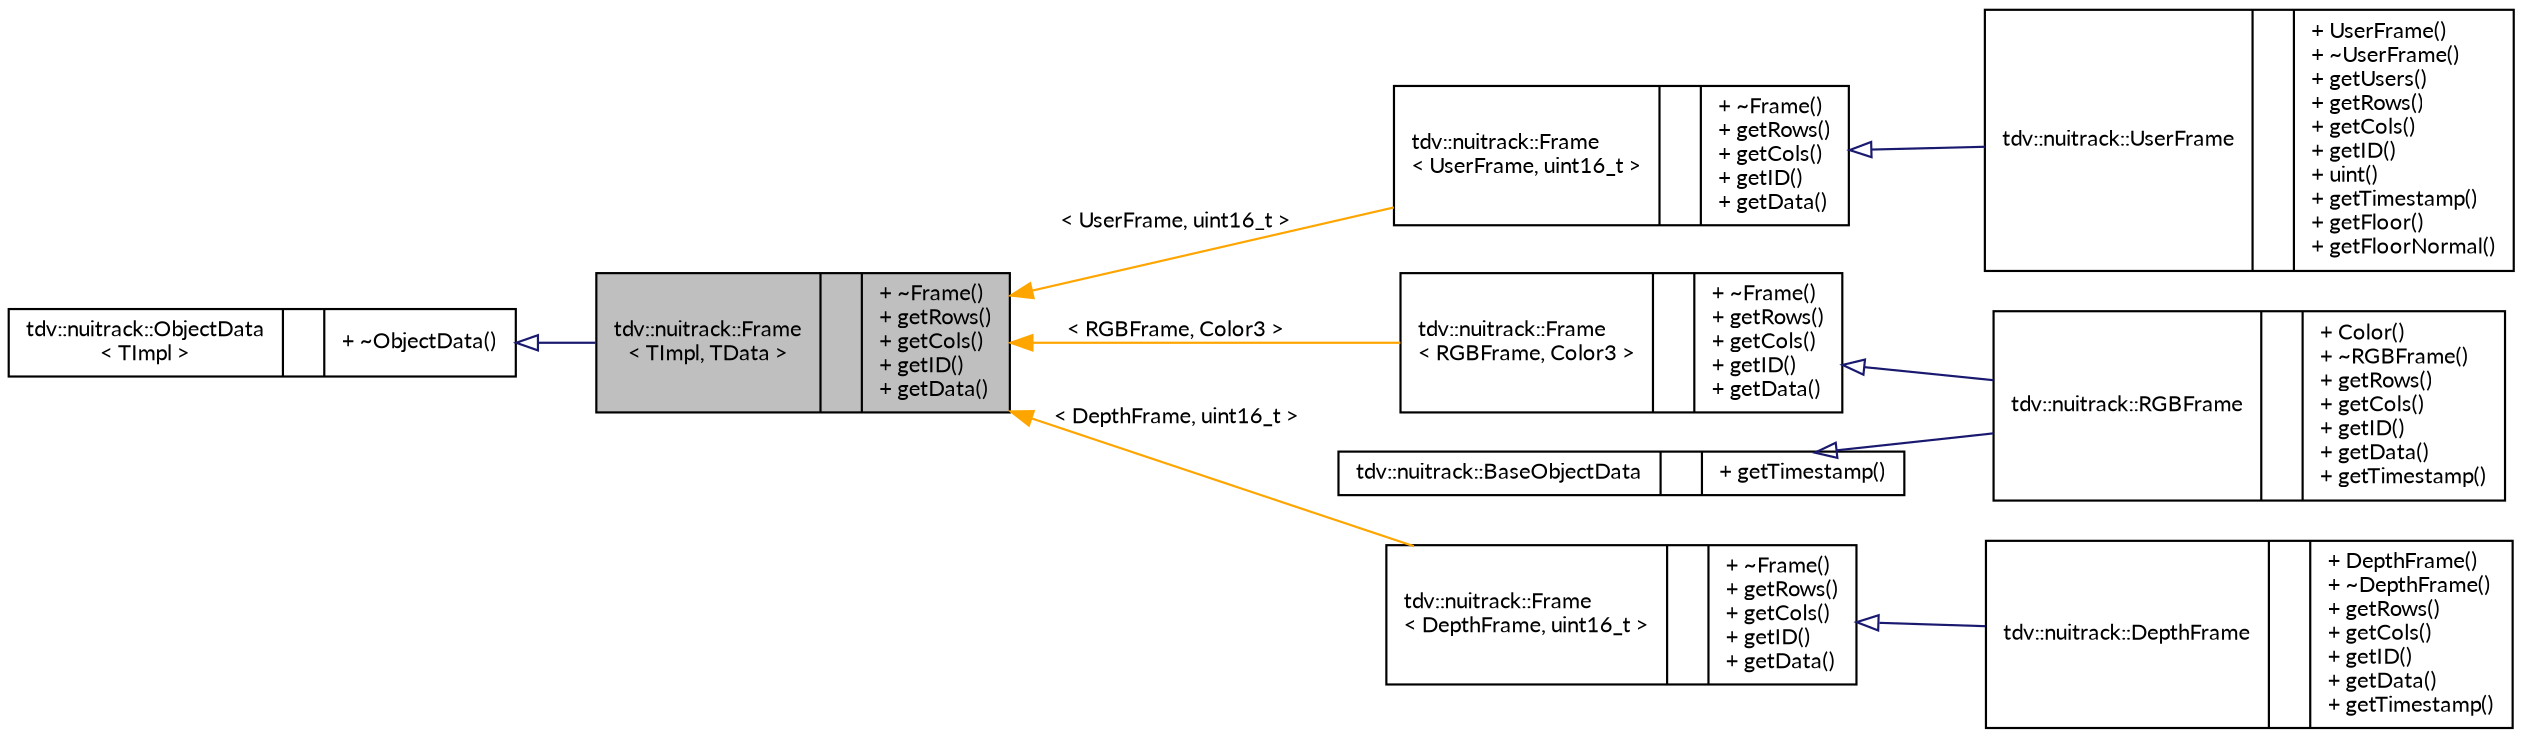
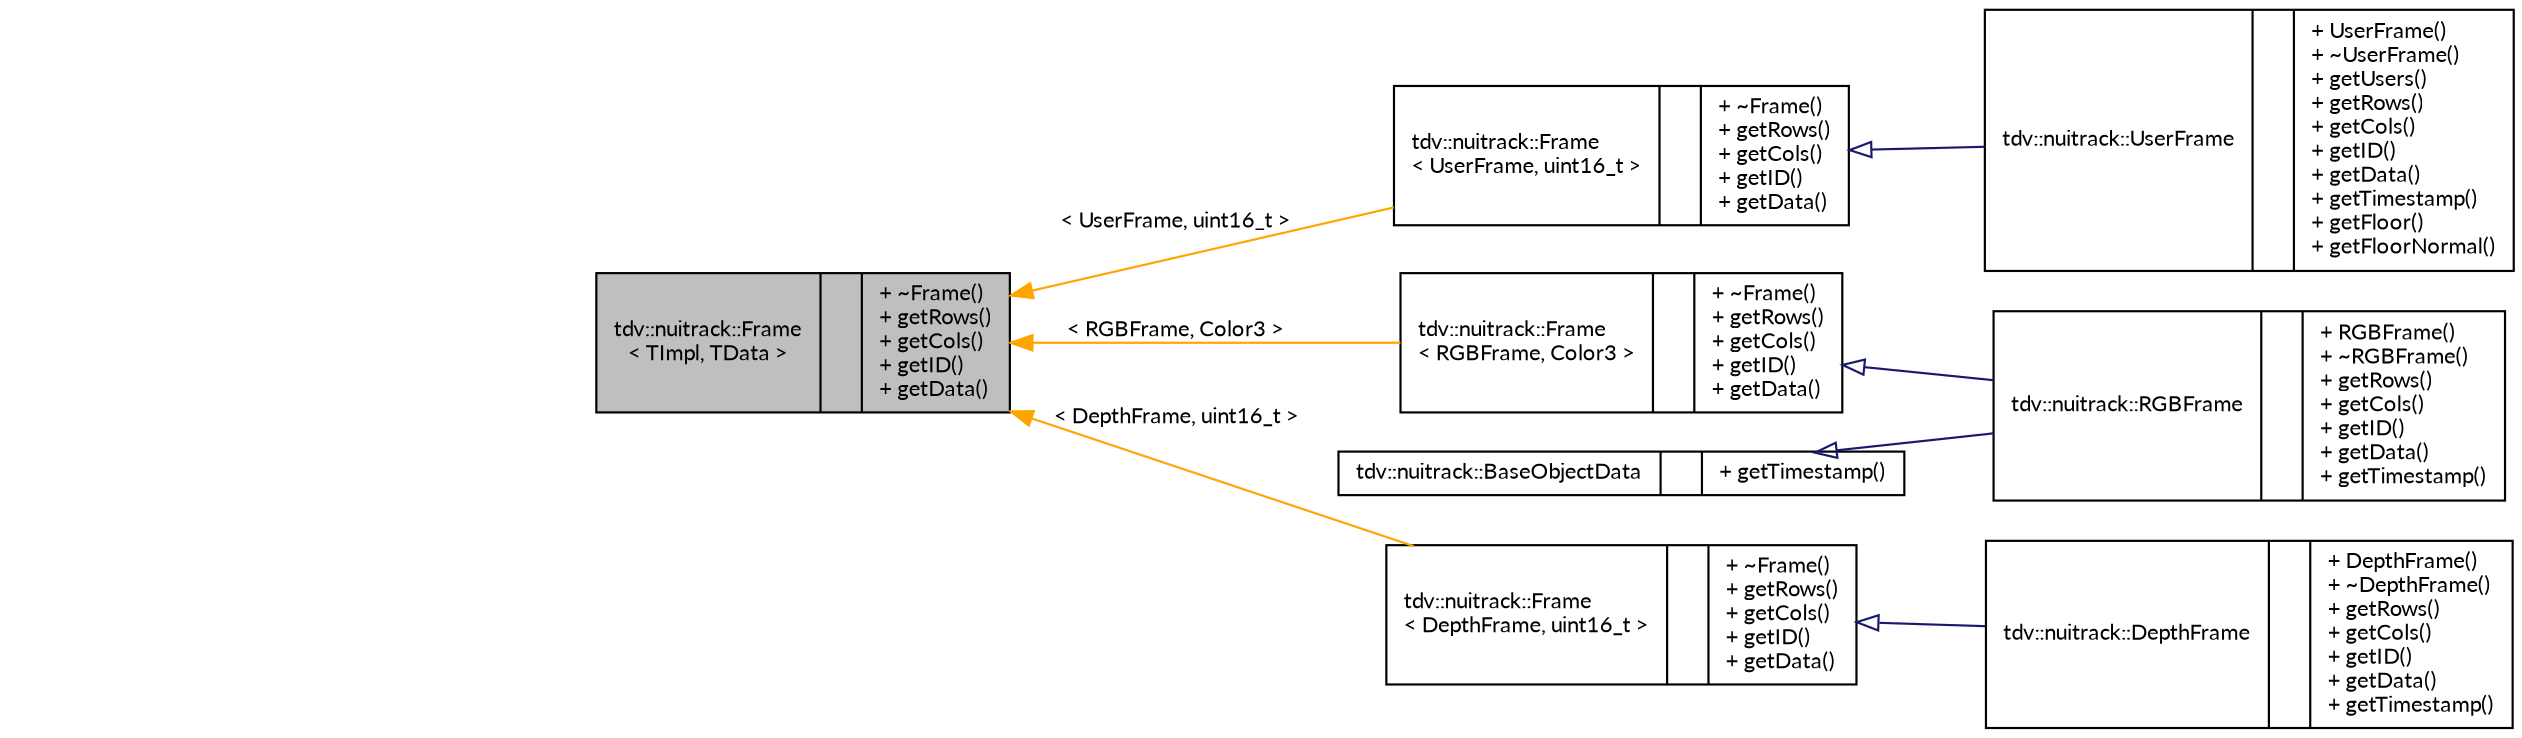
(2345, 175) -> (2367, 175)
(2364, 333) -> (2389, 333)
(262, 343) -> none
